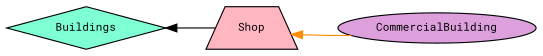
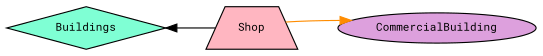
(327, 35) -> (313, 21)
